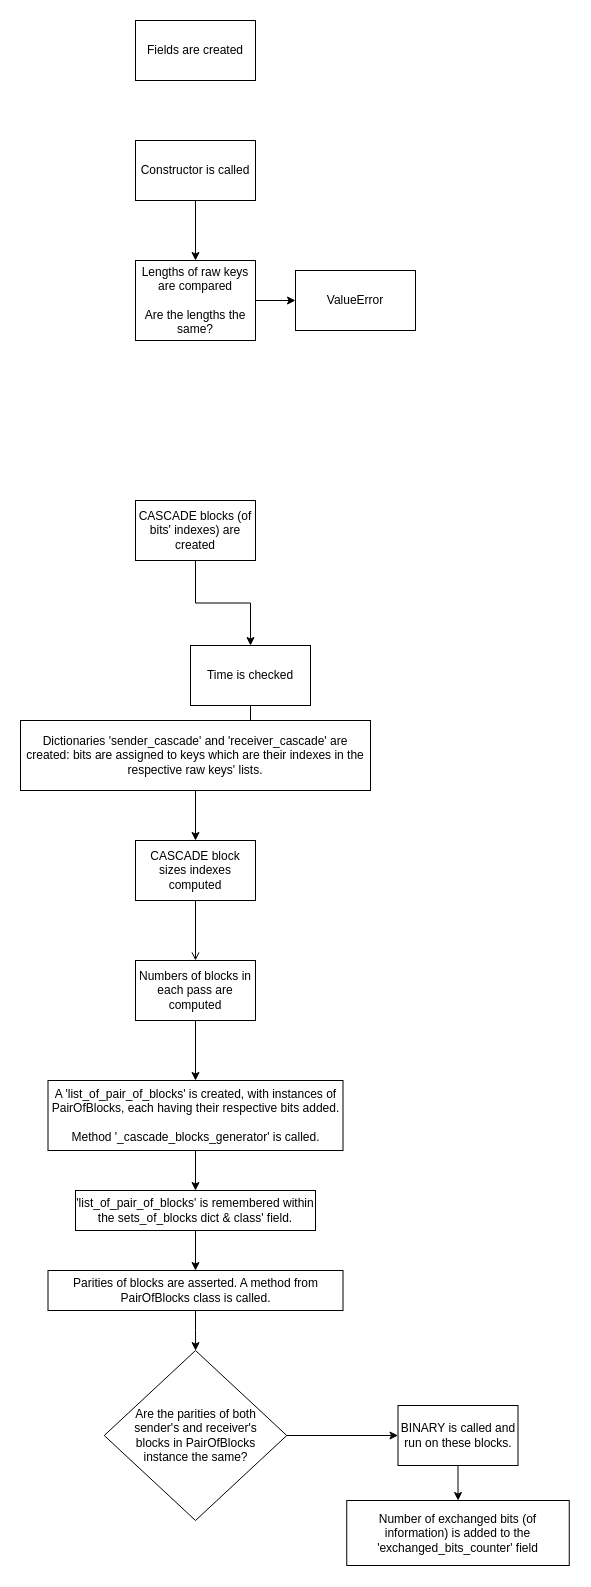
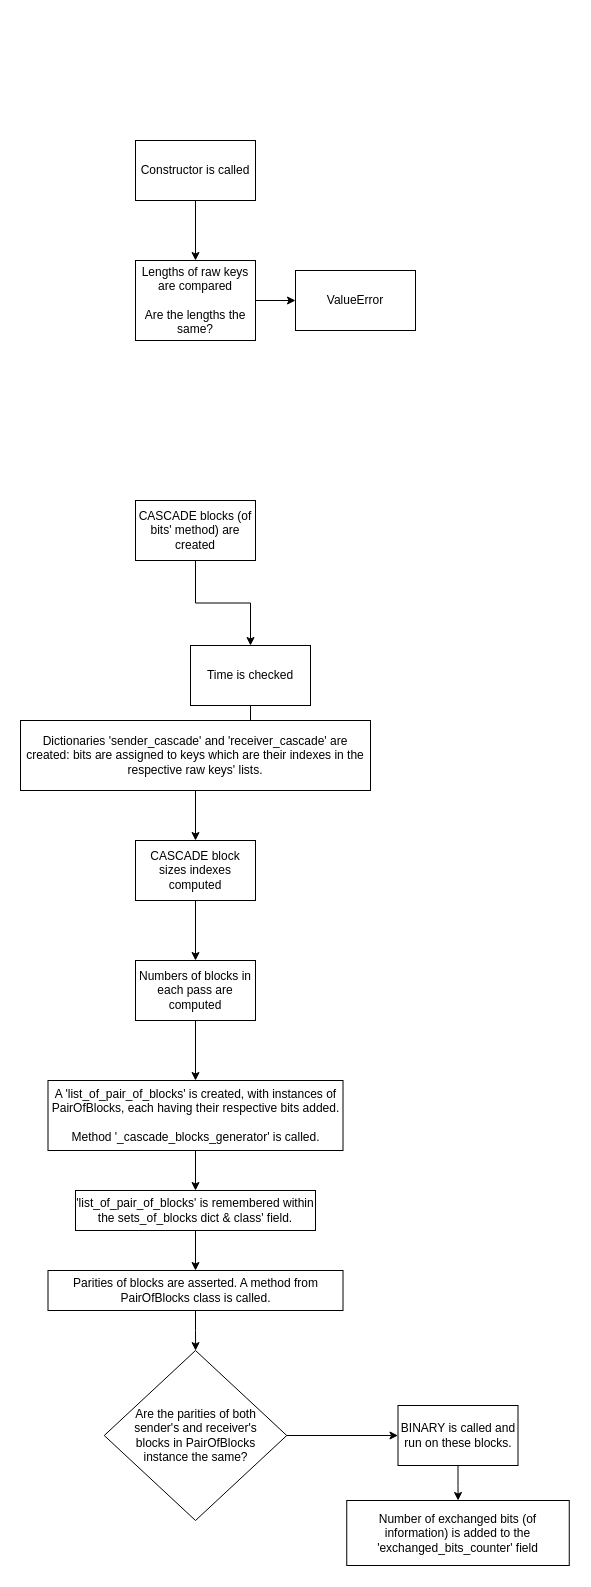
(196, 51) -> none
(196, 531) -> (196, 531)
(196, 953) -> (196, 952)
